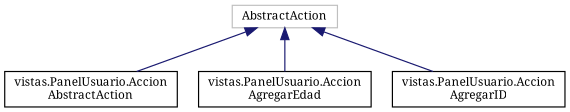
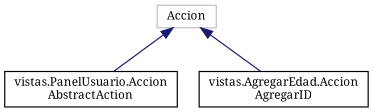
(285, 17) -> (187, 17)
(285, 89) -> none
(479, 89) -> (284, 89)
